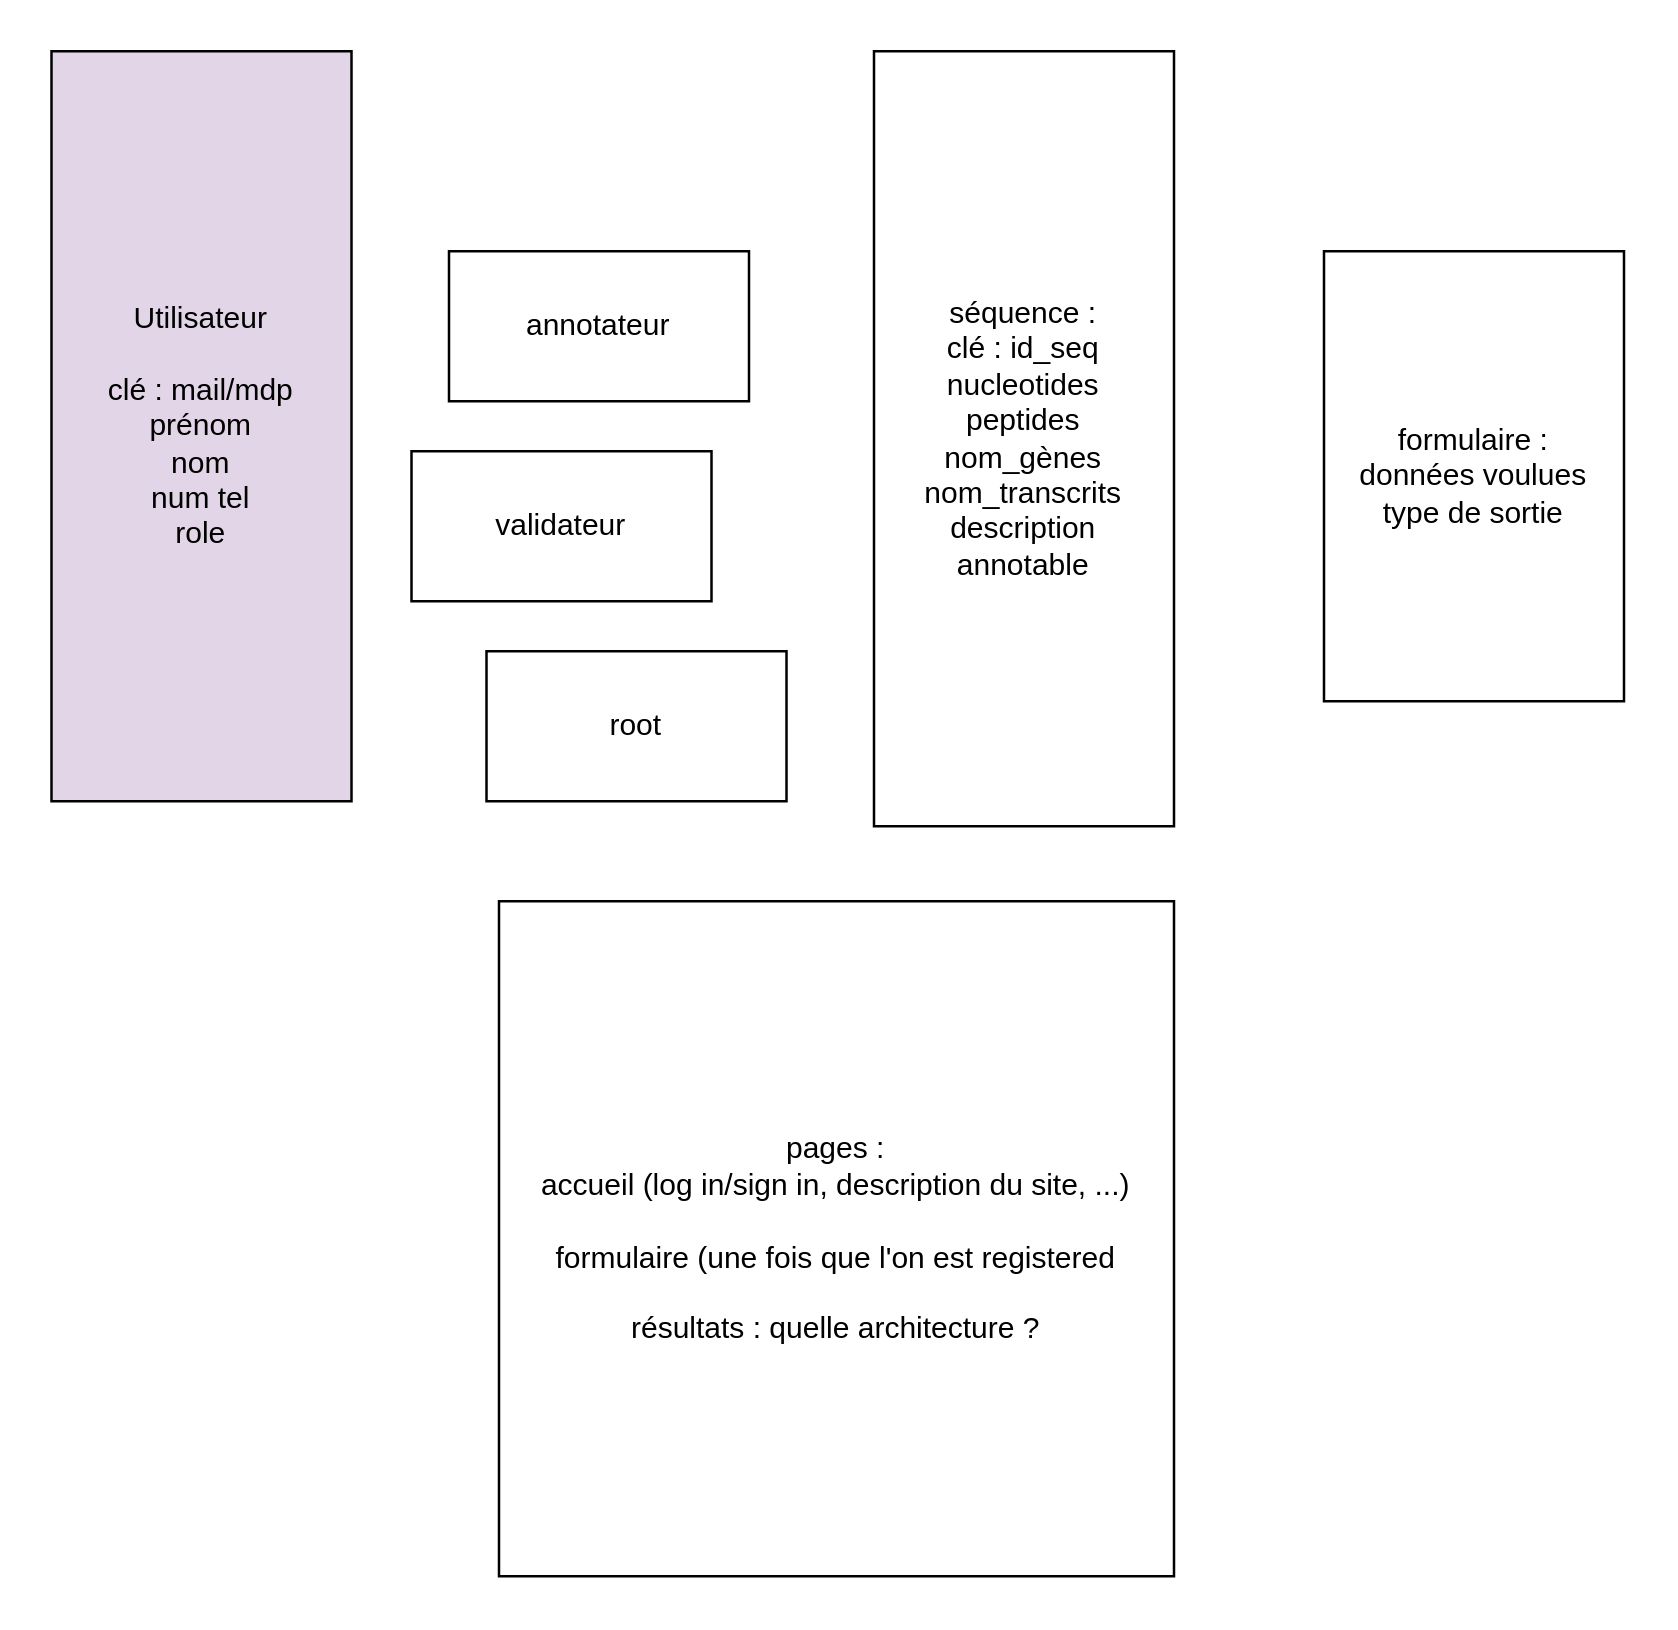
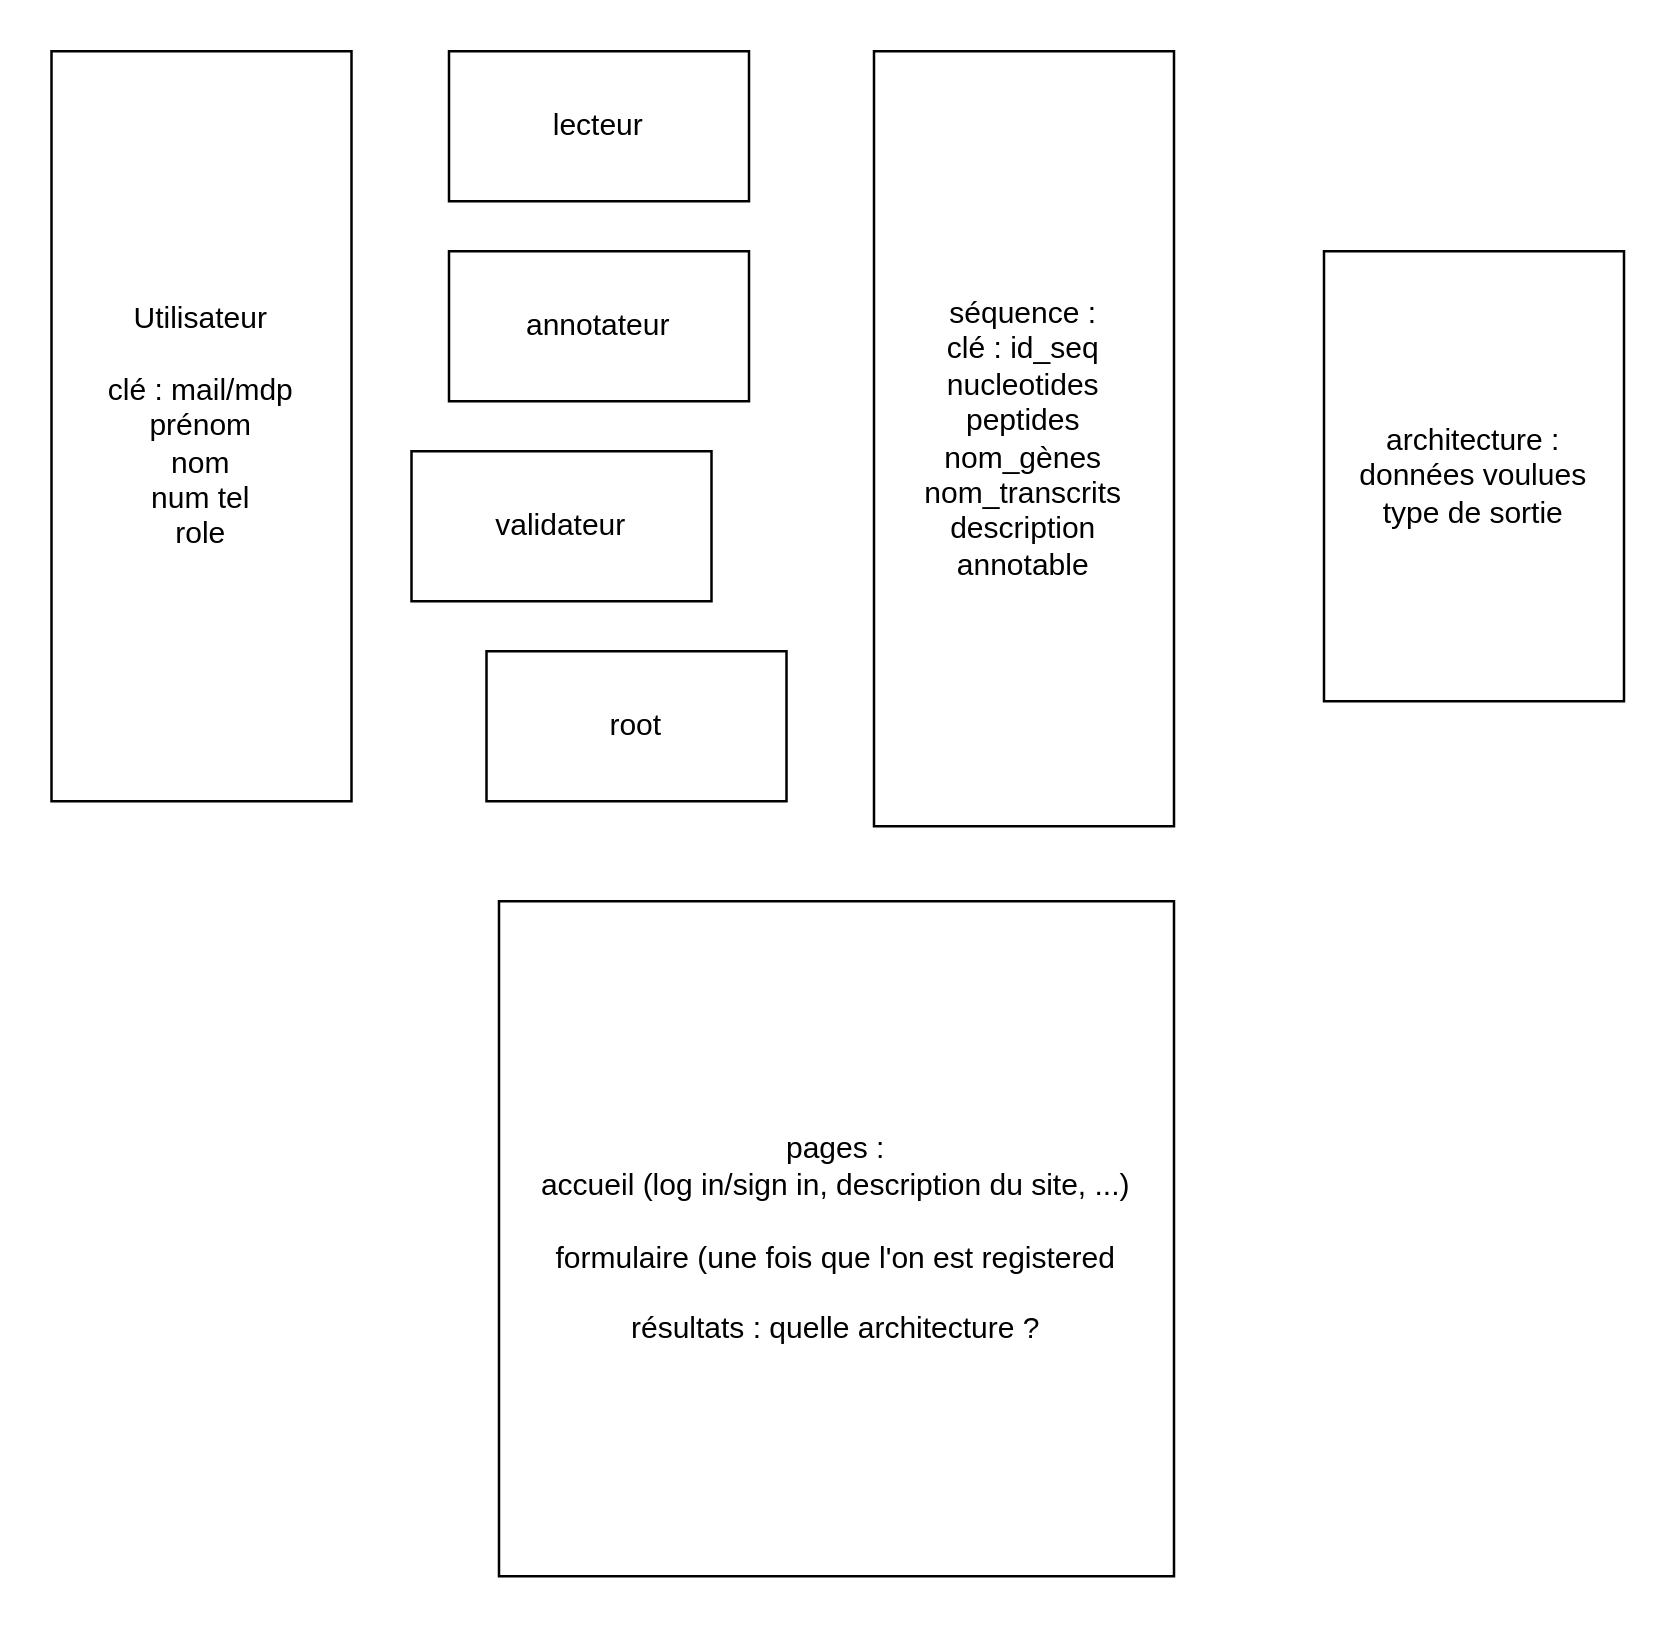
none -> (599, 126)
(201, 426) -> (201, 426)
(1474, 476) -> (1474, 476)
